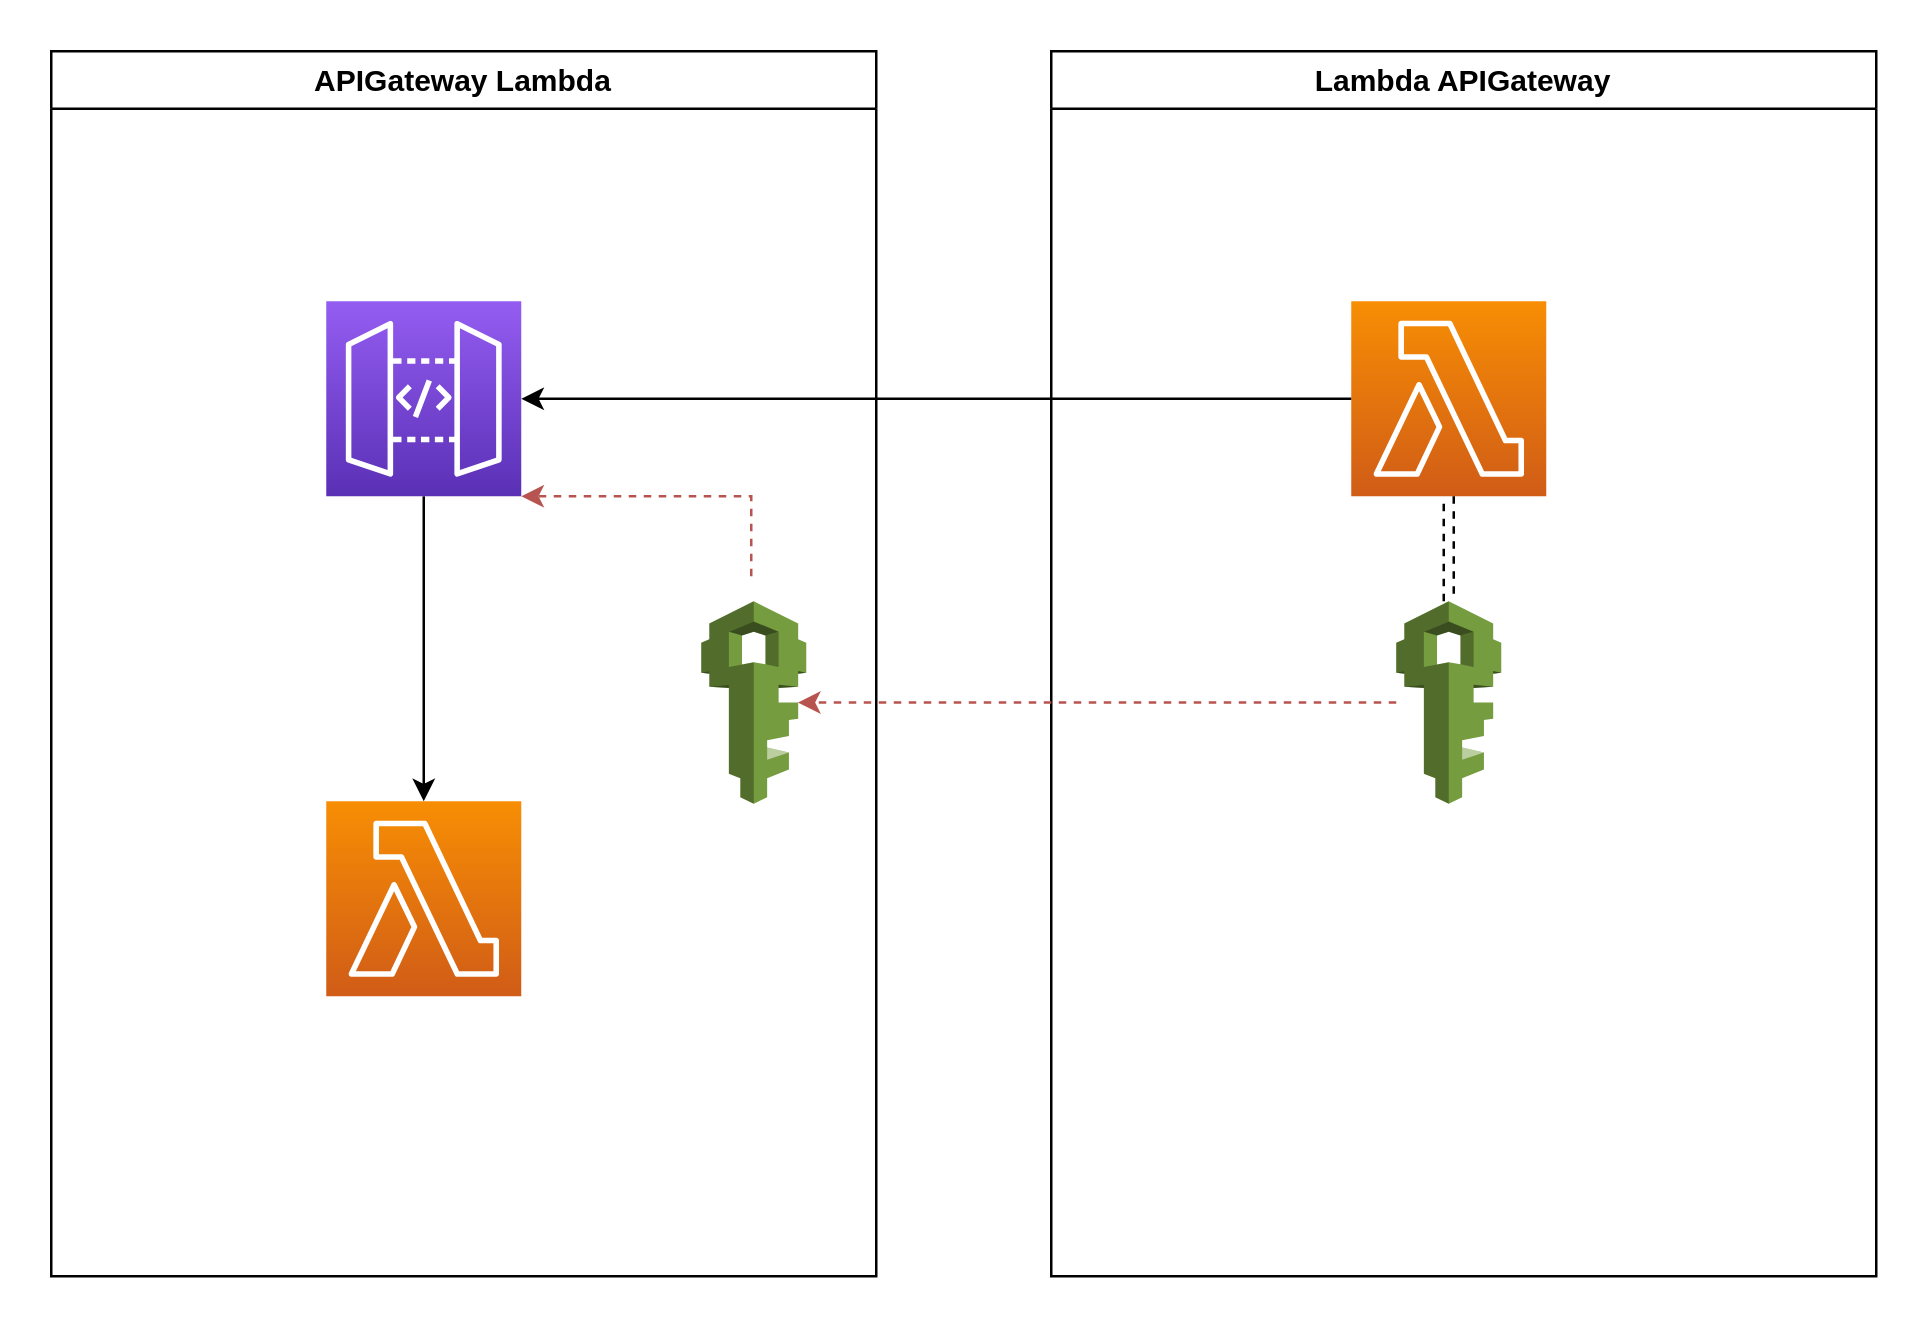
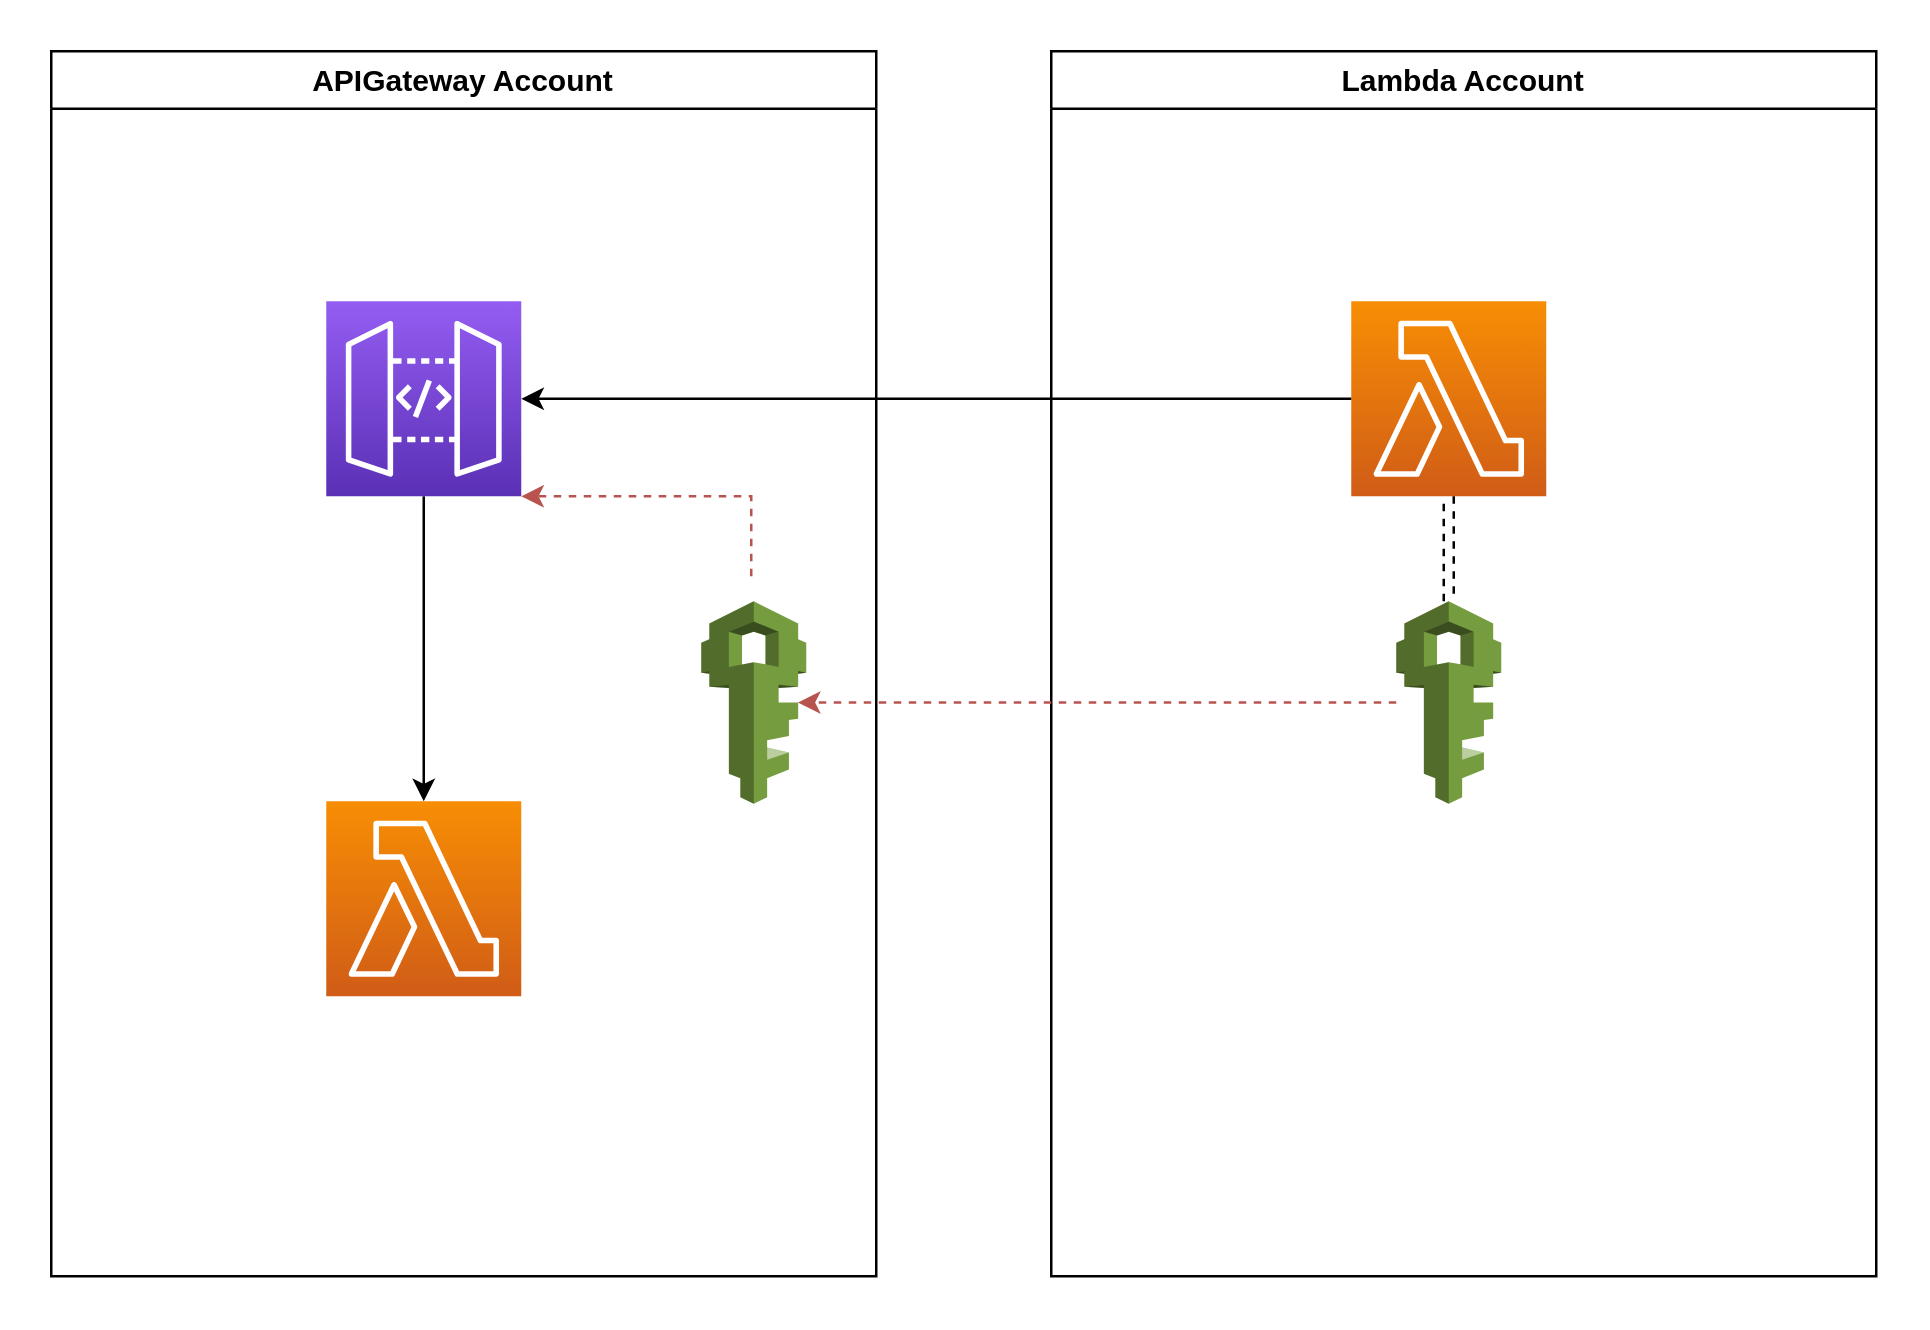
(463, 81) -> (463, 81)
(1463, 81) -> (1463, 81)
